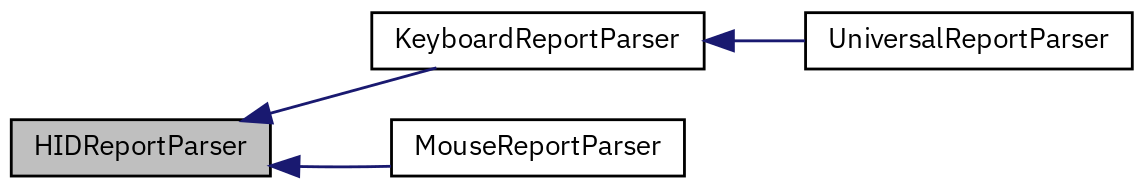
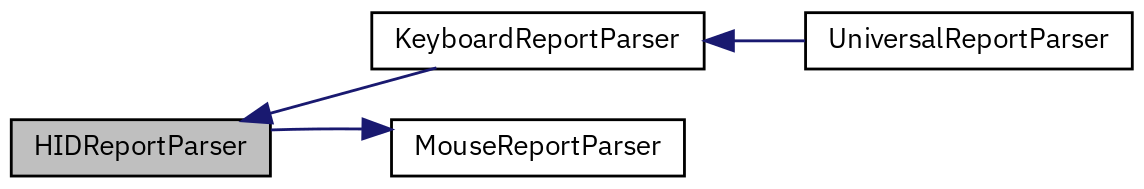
(345, 167) -> (316, 129)
